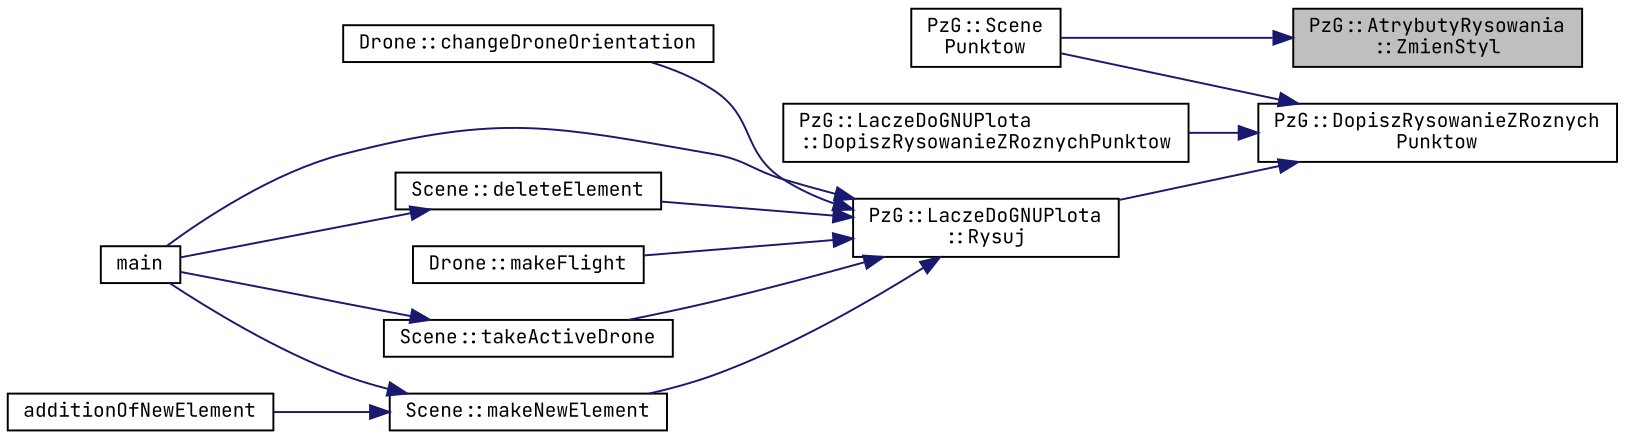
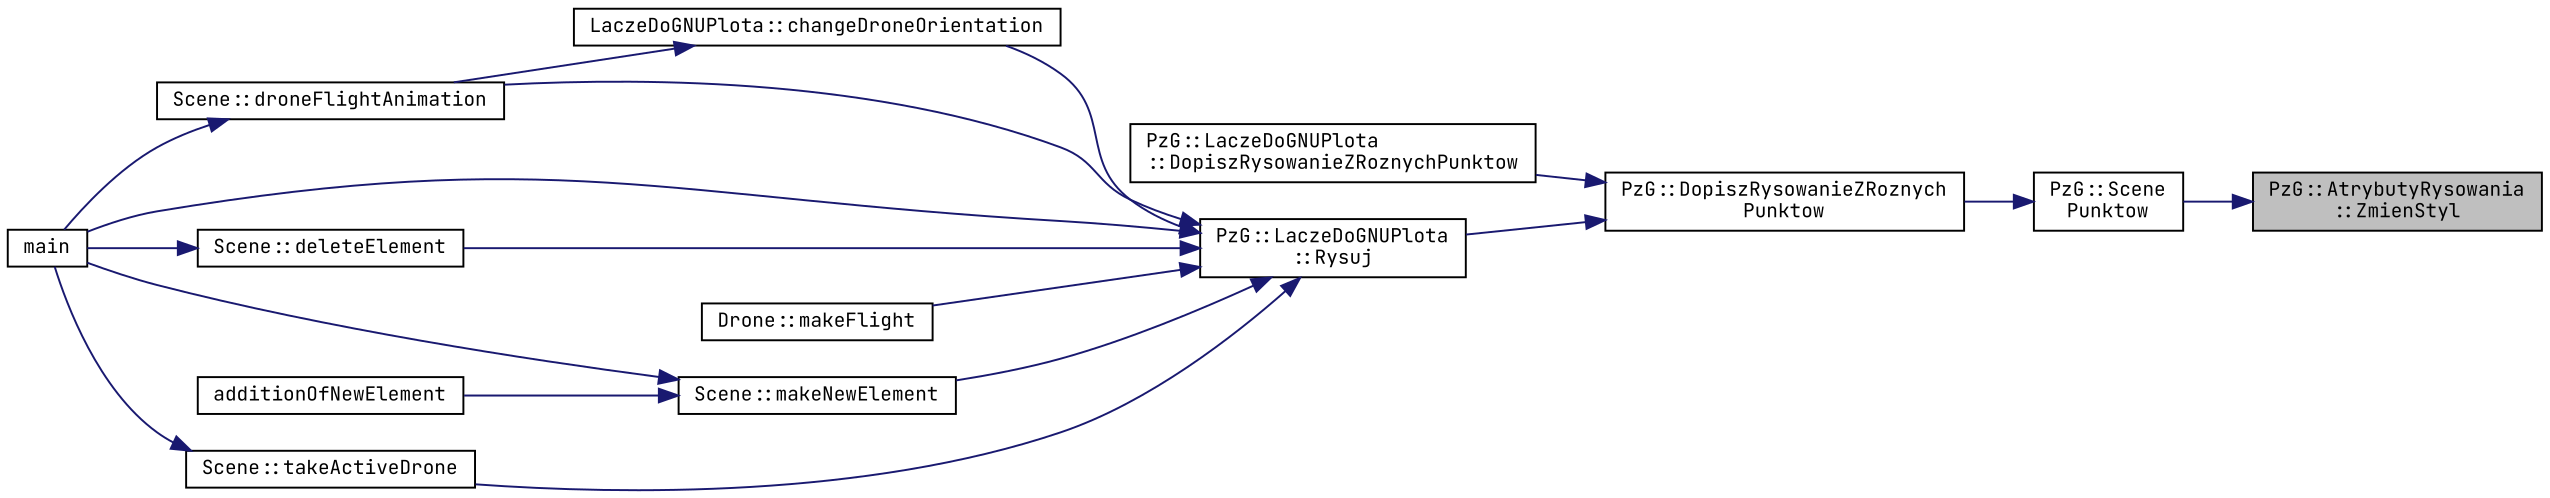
(528, 44) -> (817, 27)
(1170, 76) -> (1989, 202)
none -> (331, 101)
